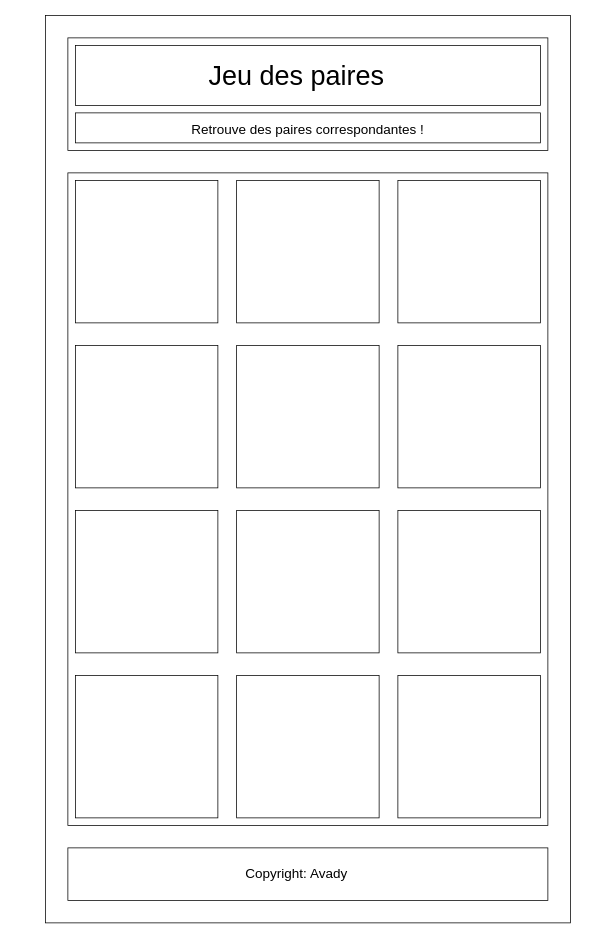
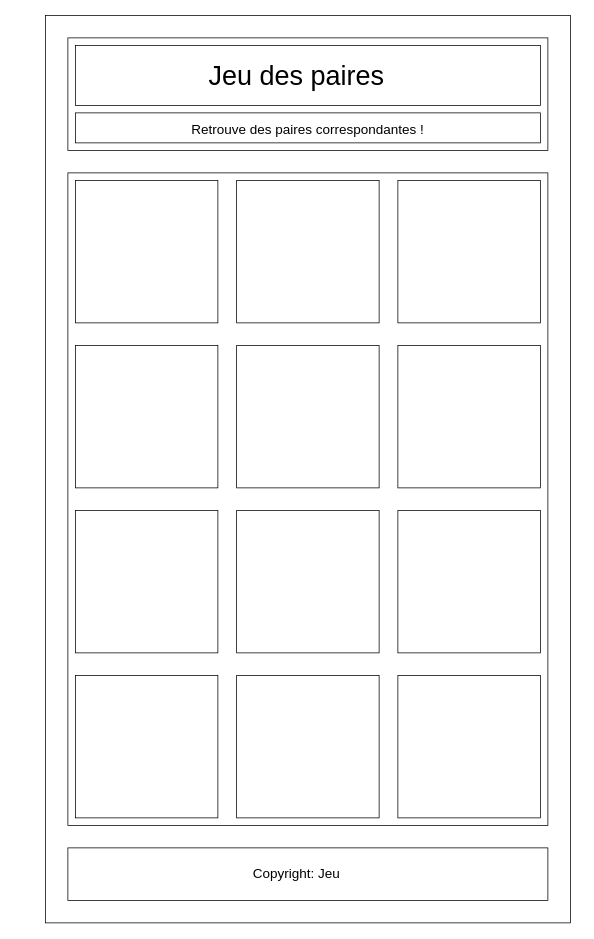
(297, 874) -> (297, 874)
